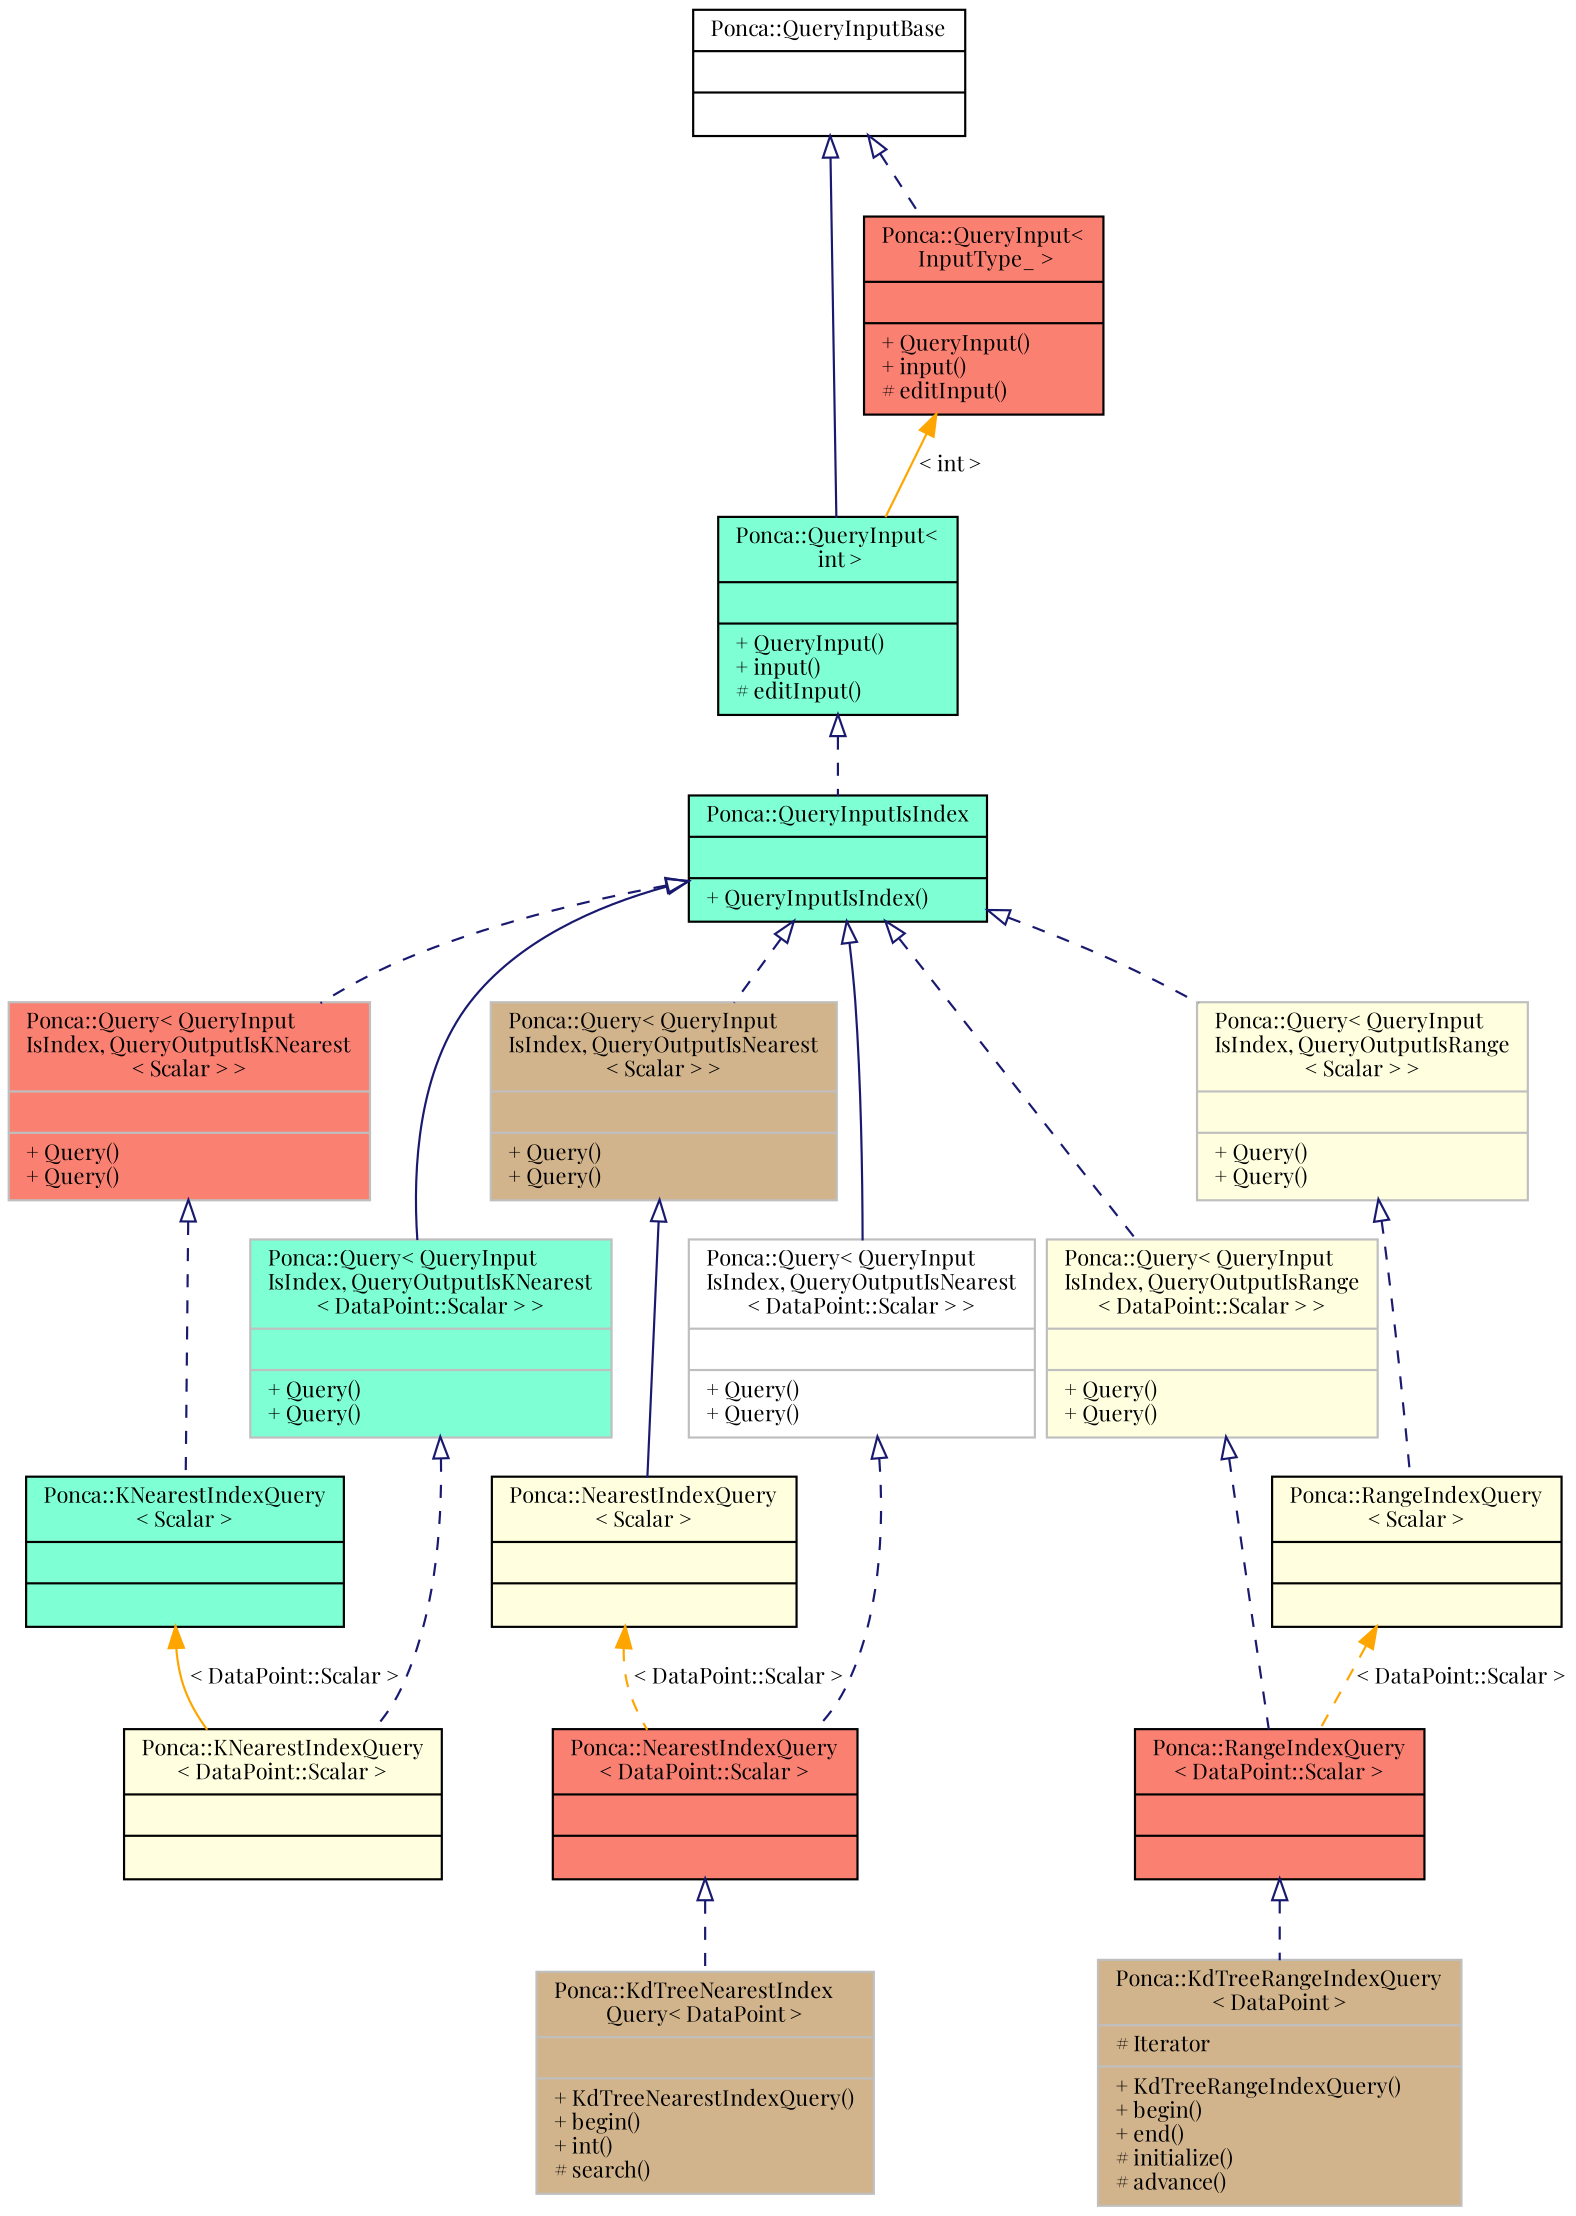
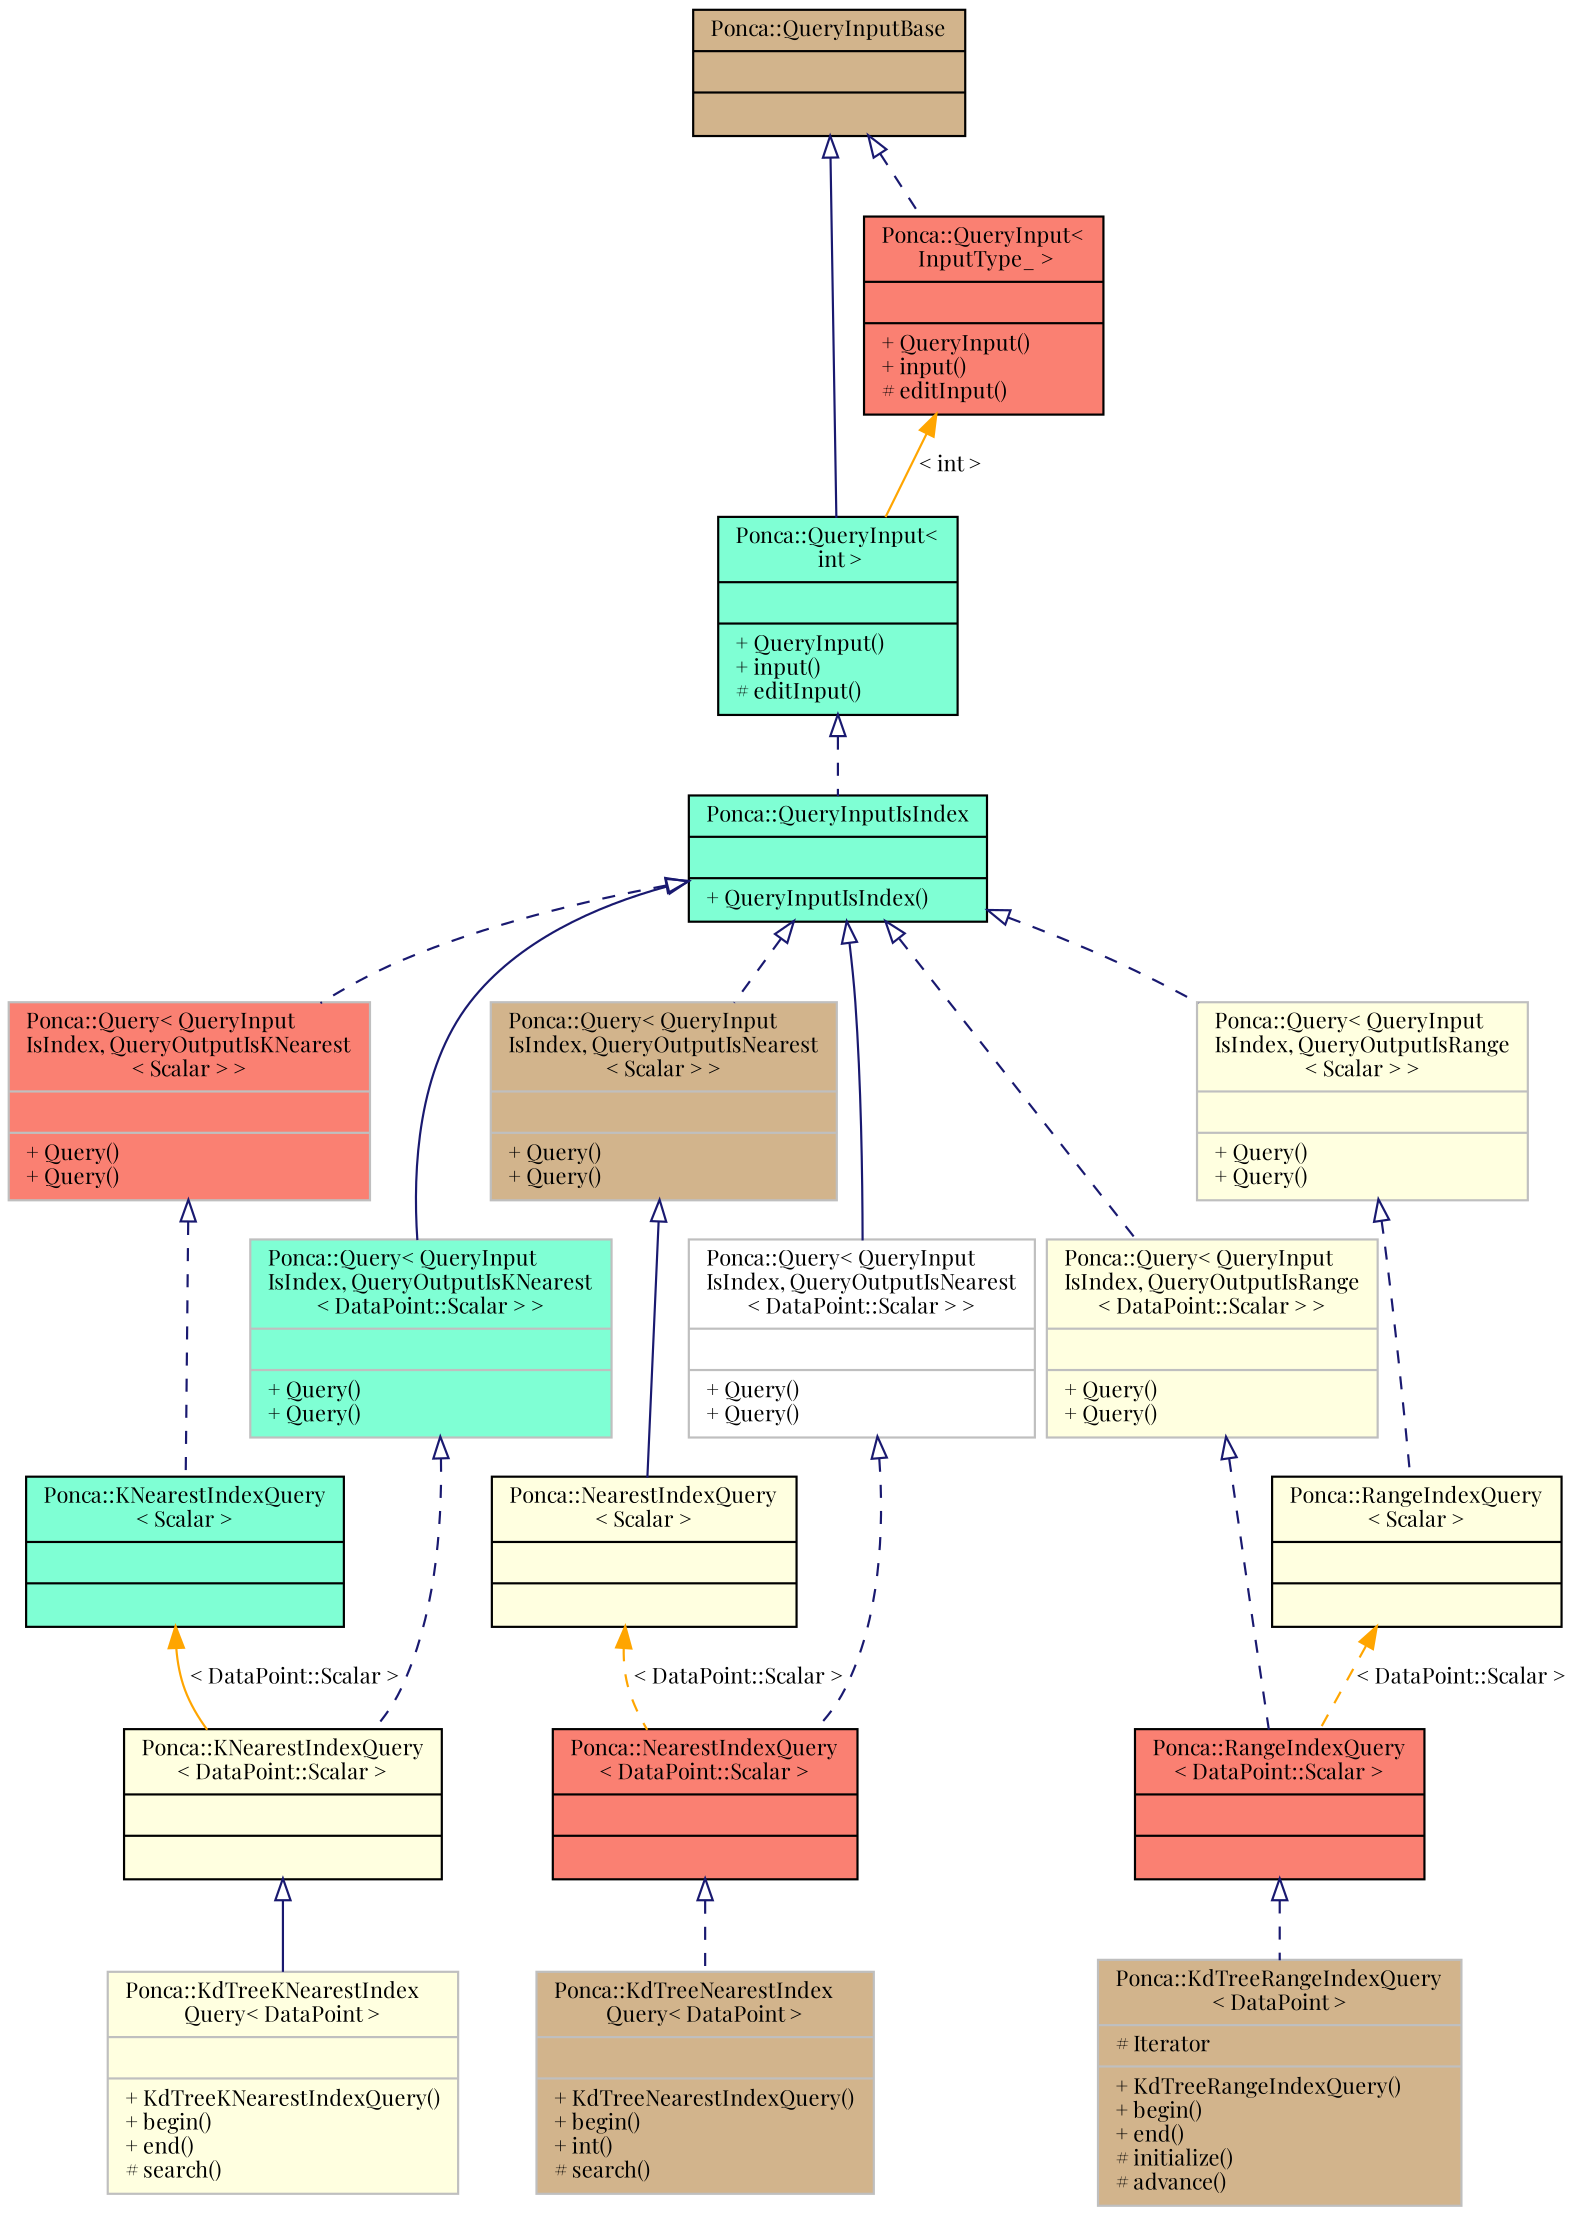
(829, 73) -> (829, 73)
none -> (283, 2083)
